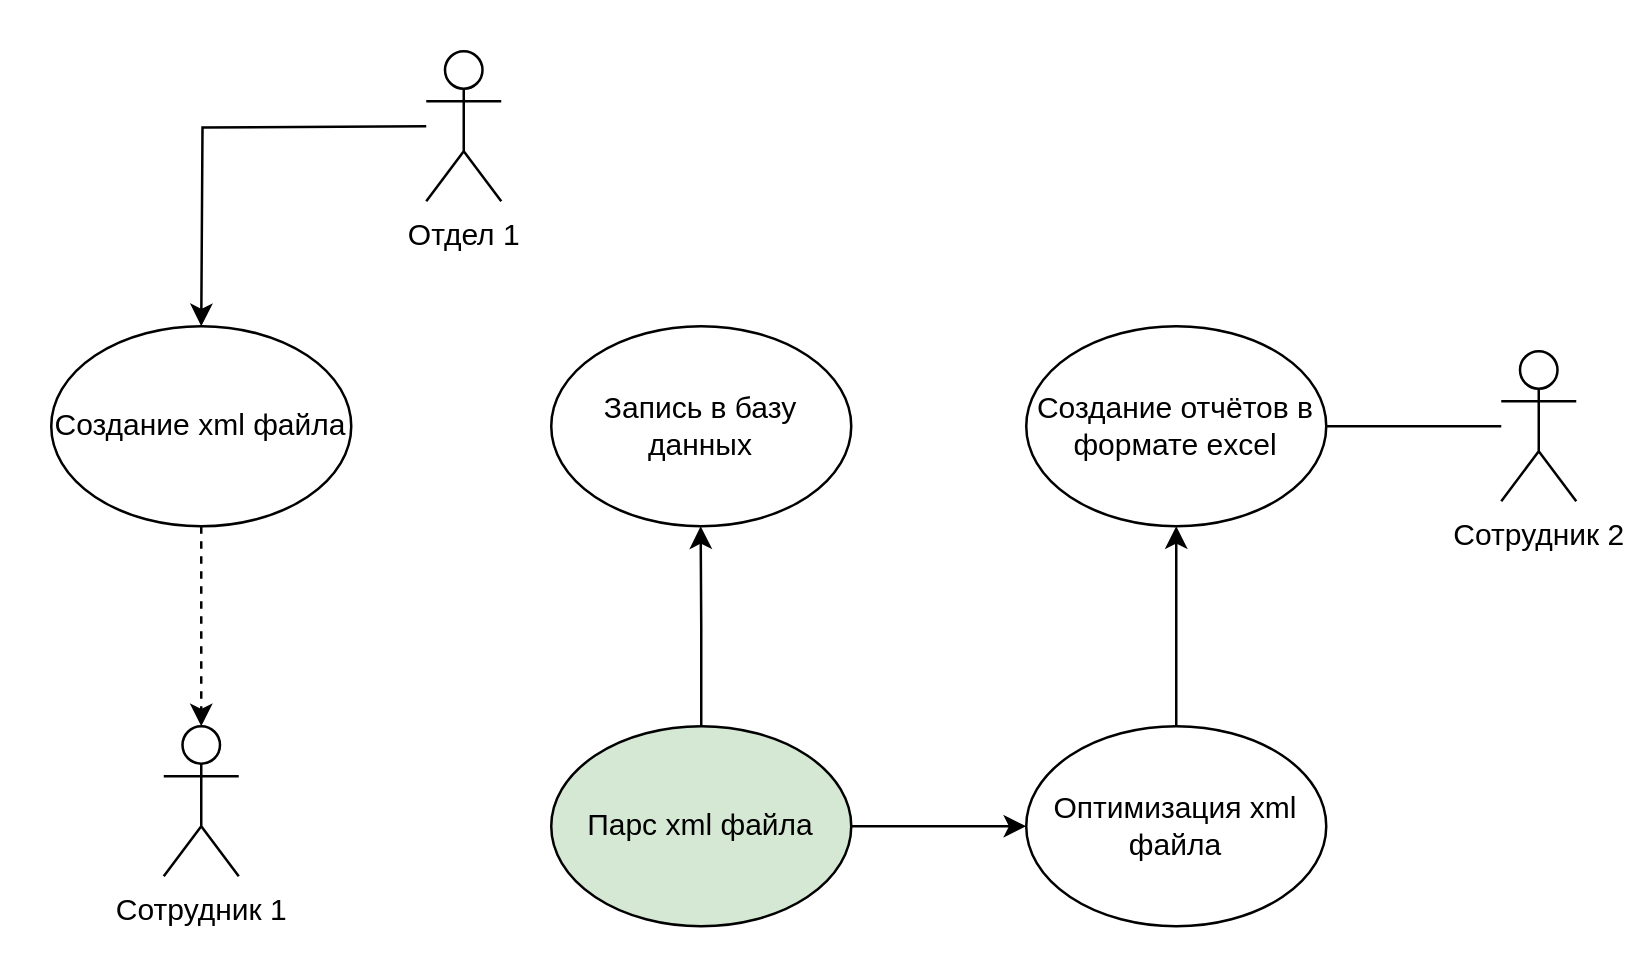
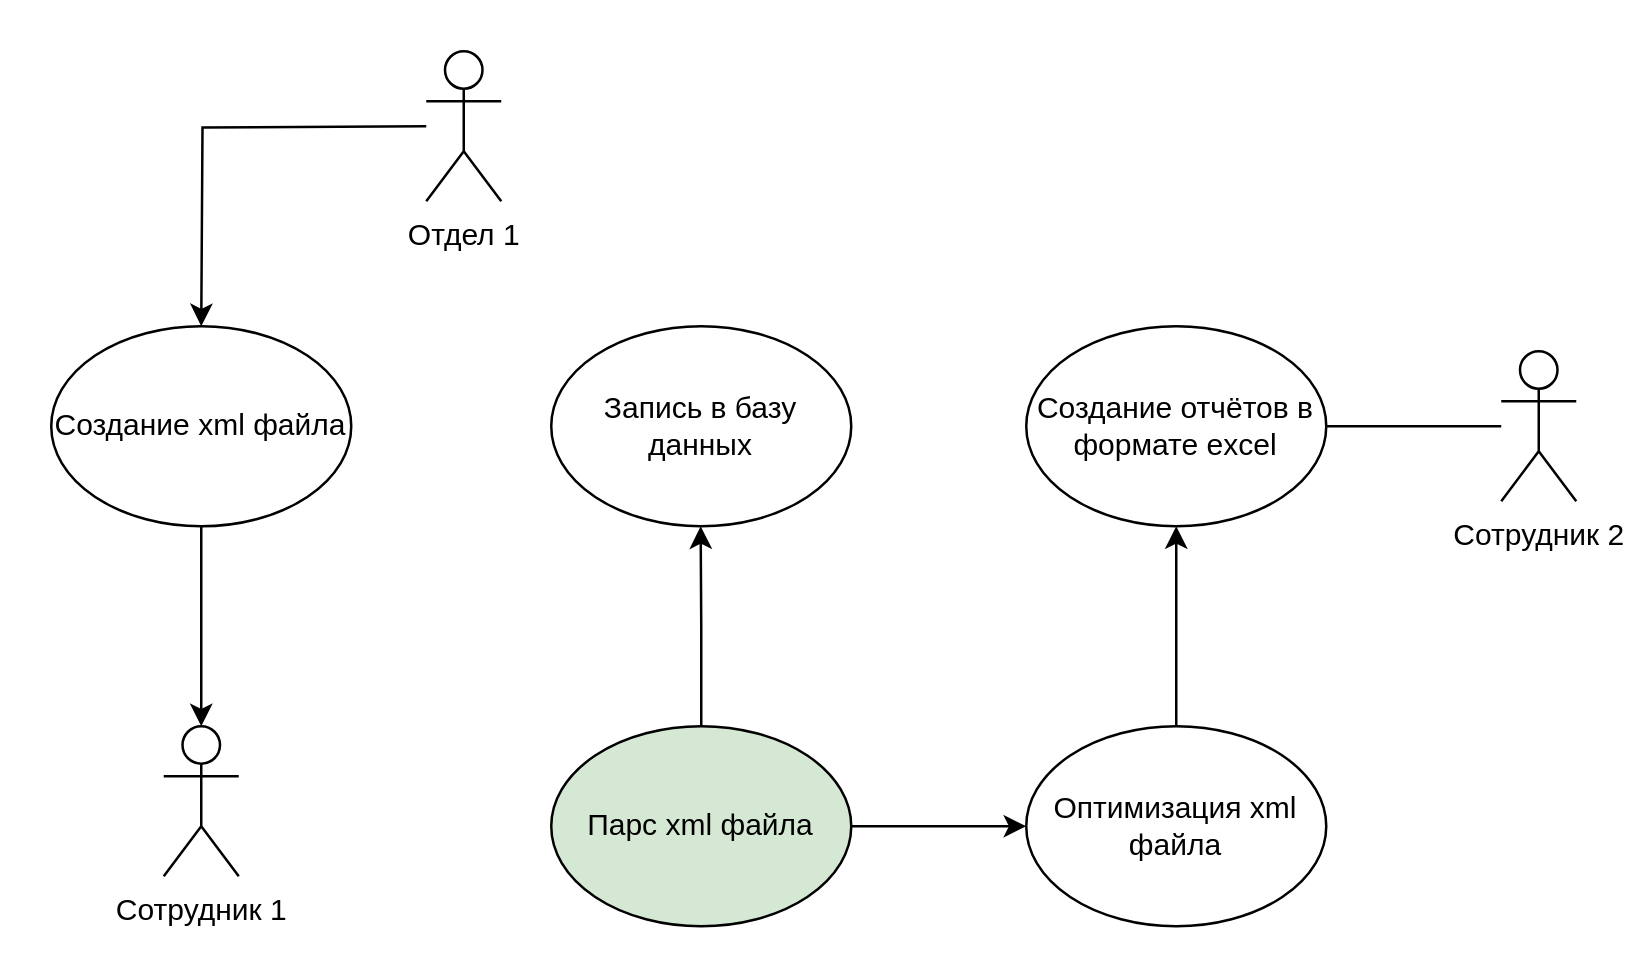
(201, 617) -> (201, 617)
